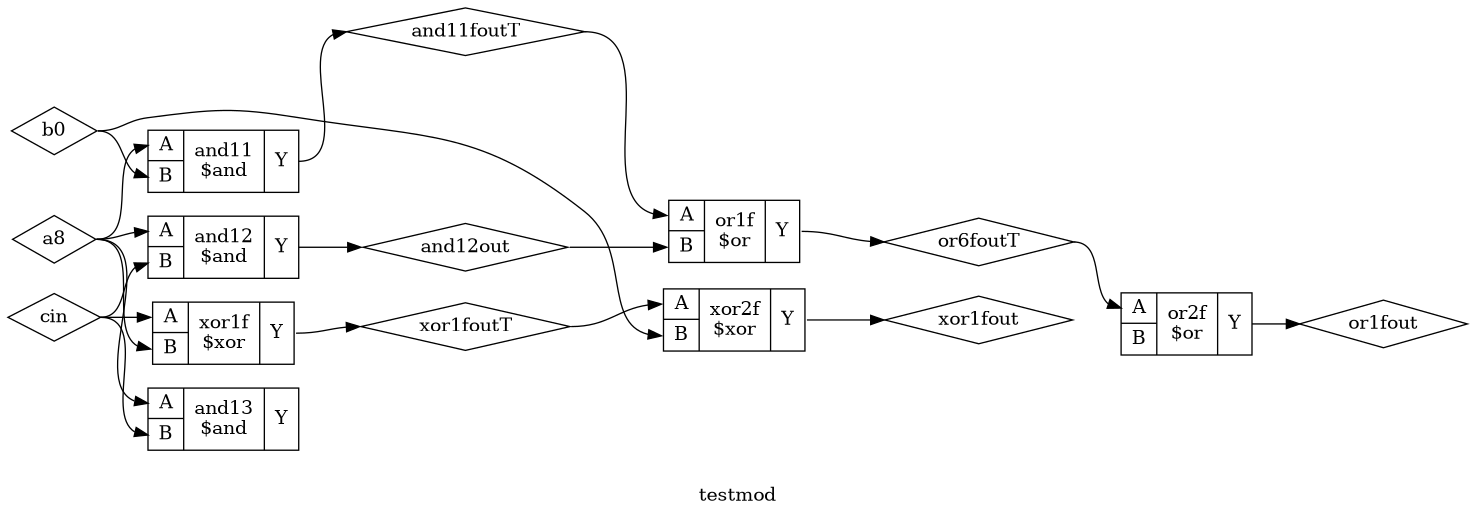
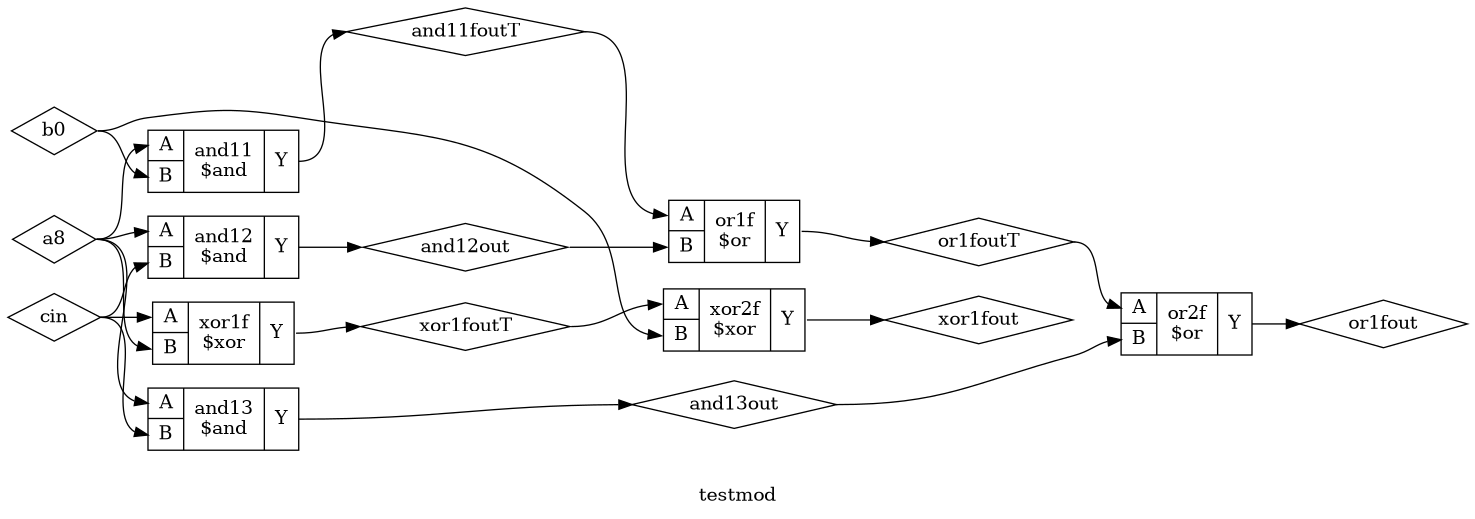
(979, 242) -> (979, 242)
none -> (734, 405)
